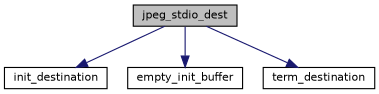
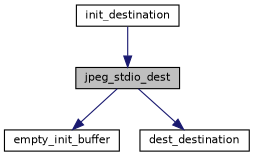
(126, 44) -> (128, 41)
(319, 78) -> (195, 141)
